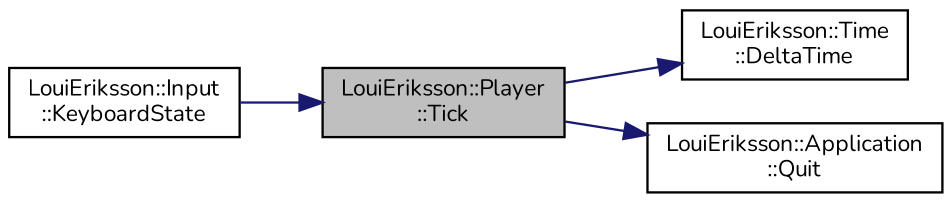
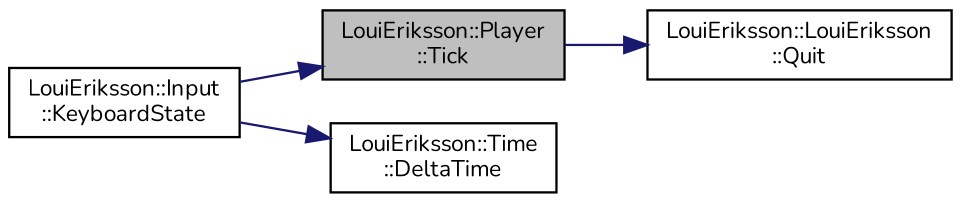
(612, 75) -> (274, 128)
(795, 158) -> (800, 45)
